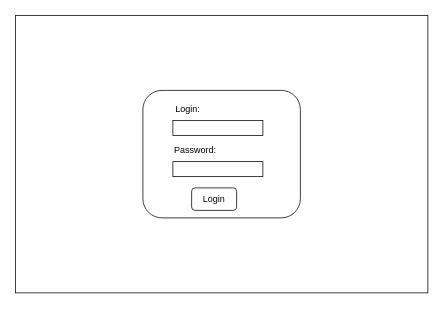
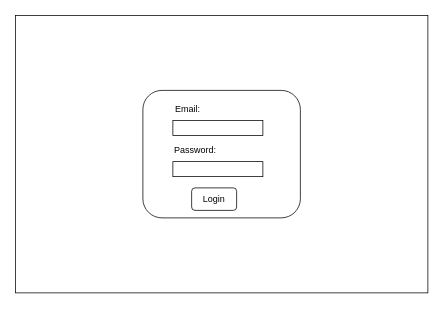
(188, 109) -> (188, 109)
